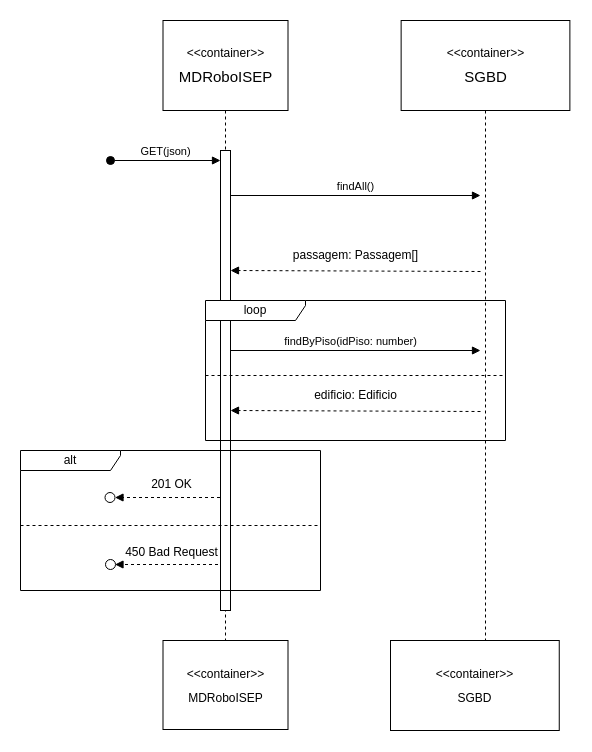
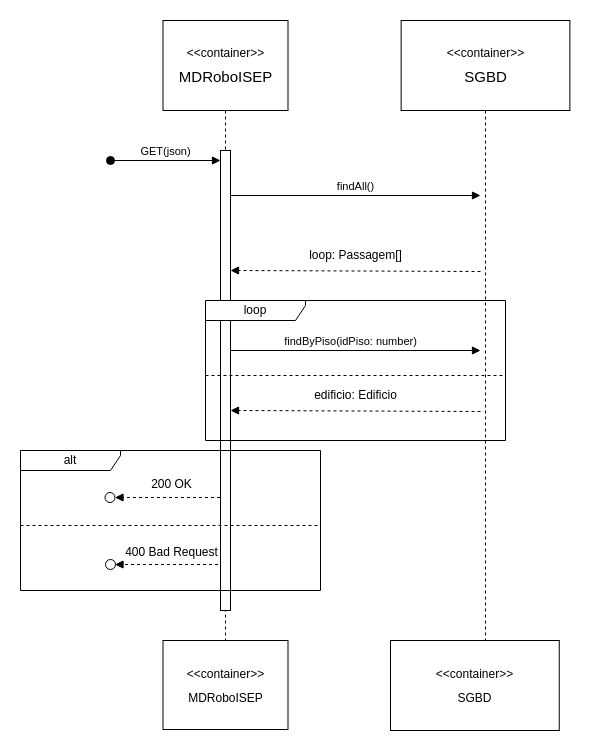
(356, 256) -> (356, 256)
(172, 485) -> (172, 485)
(172, 553) -> (172, 553)
